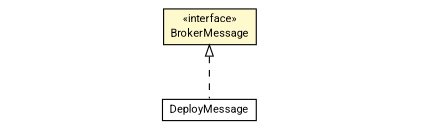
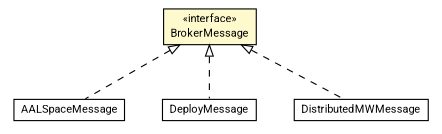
none -> (69, 109)
none -> (361, 109)
